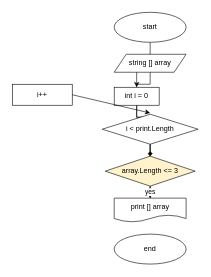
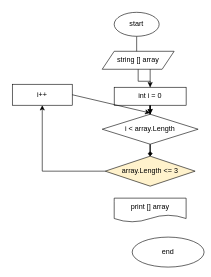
(150, 27) -> (137, 24)
(150, 63) -> (138, 60)
(137, 96) -> (150, 96)
(150, 129) -> (150, 129)
none -> (42, 171)
(150, 194) -> none
(150, 249) -> (168, 252)
